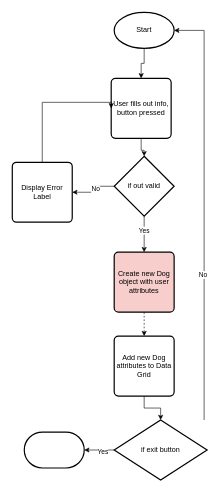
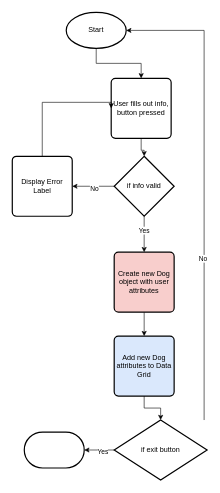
(144, 30) -> (96, 30)
(144, 186) -> (144, 186)
(42, 192) -> (42, 186)
(144, 321) -> (144, 321)
(144, 366) -> (144, 366)
